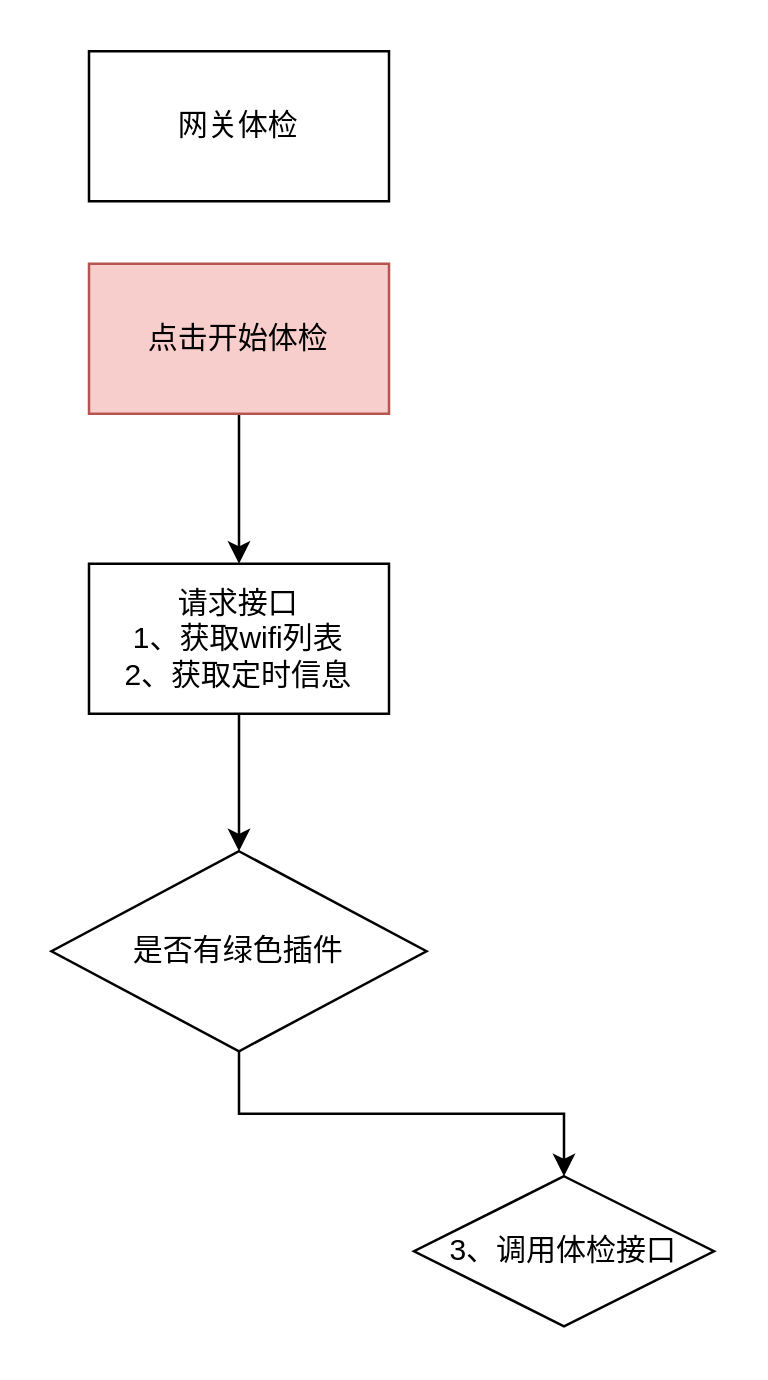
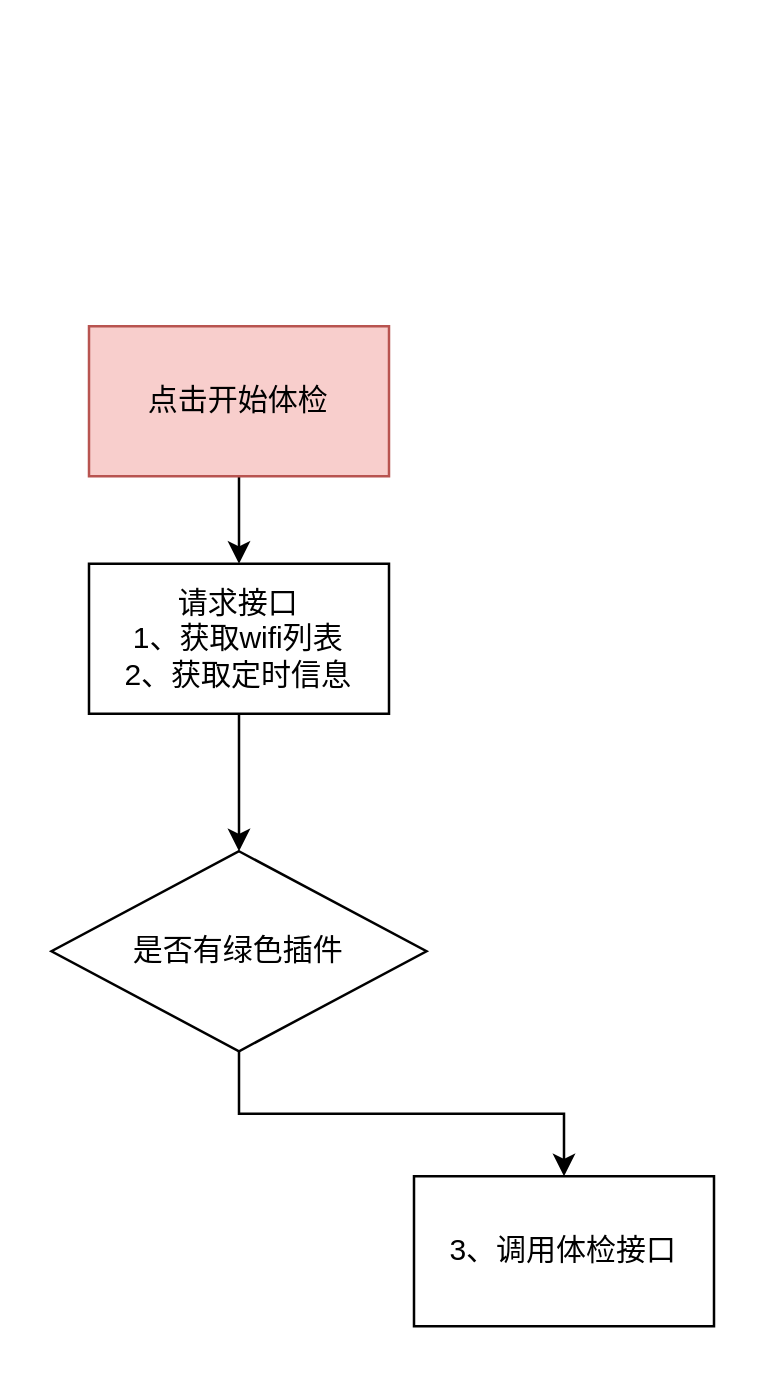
(239, 126) -> none
(239, 339) -> (239, 401)
(564, 1251) -> (564, 1251)
